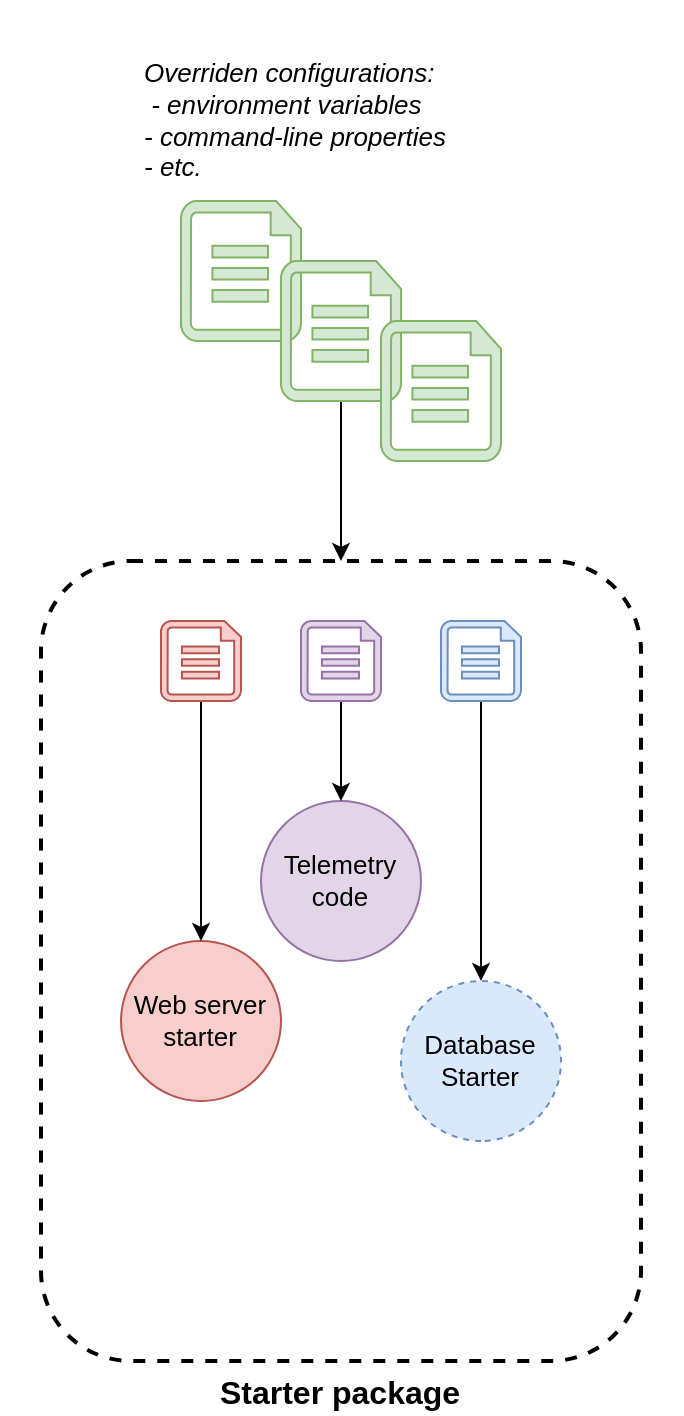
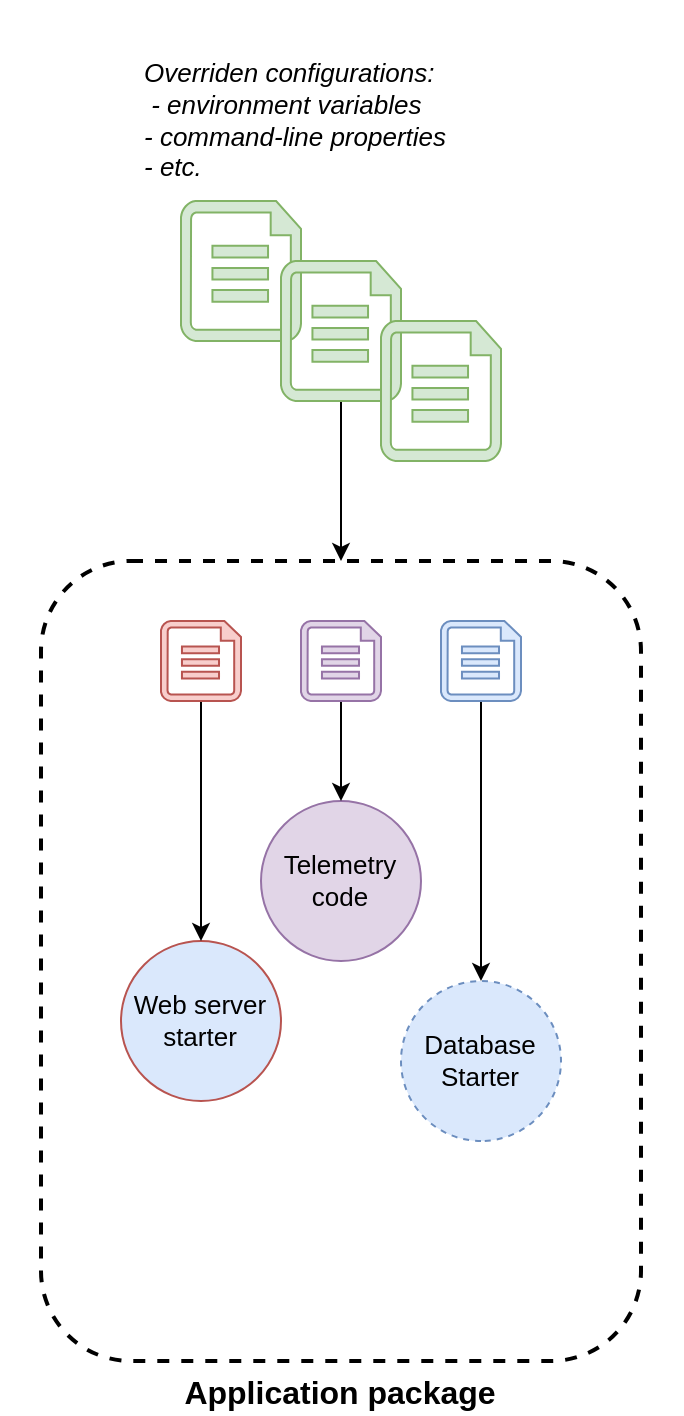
(201, 1021) -> (201, 1021)
(341, 1394) -> (341, 1394)
